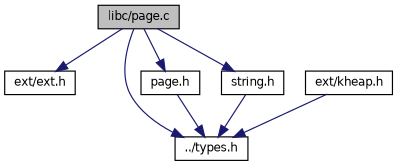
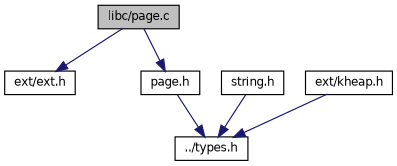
(191, 47) -> none
(128, 89) -> none
